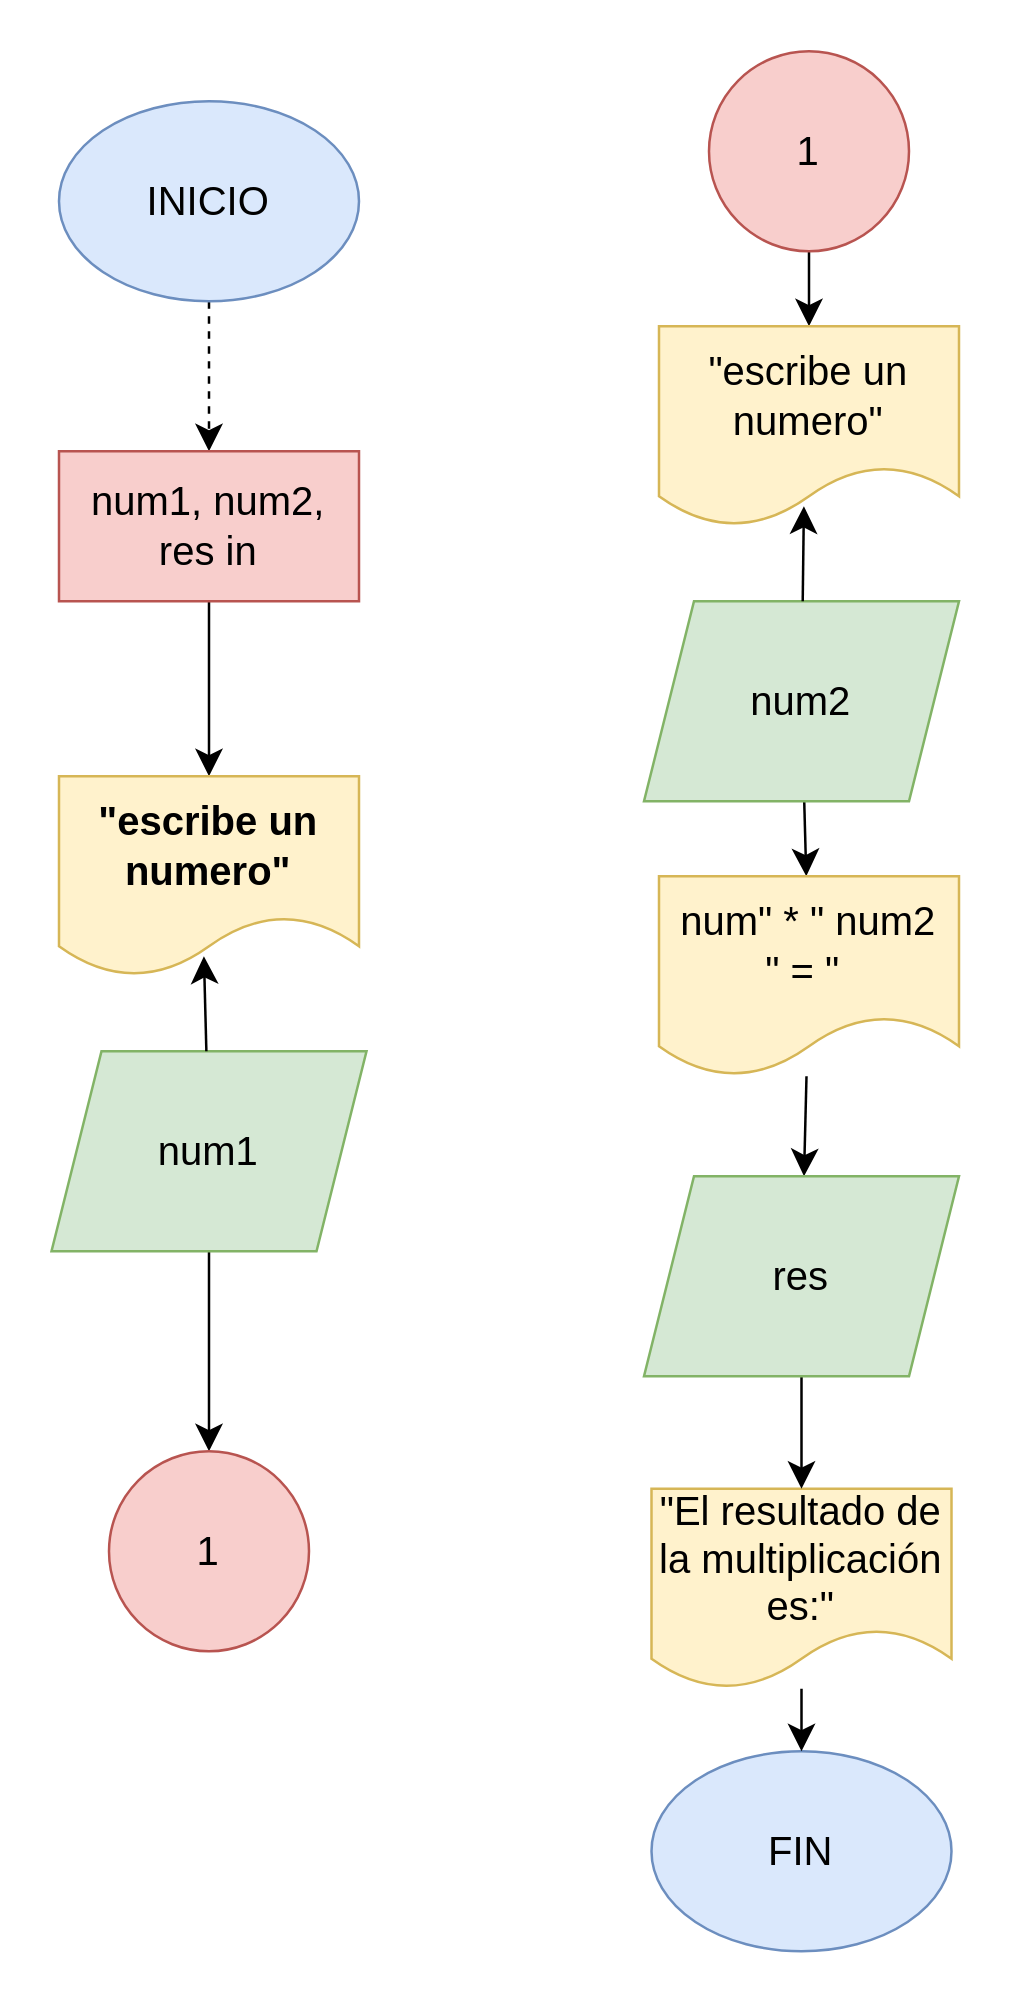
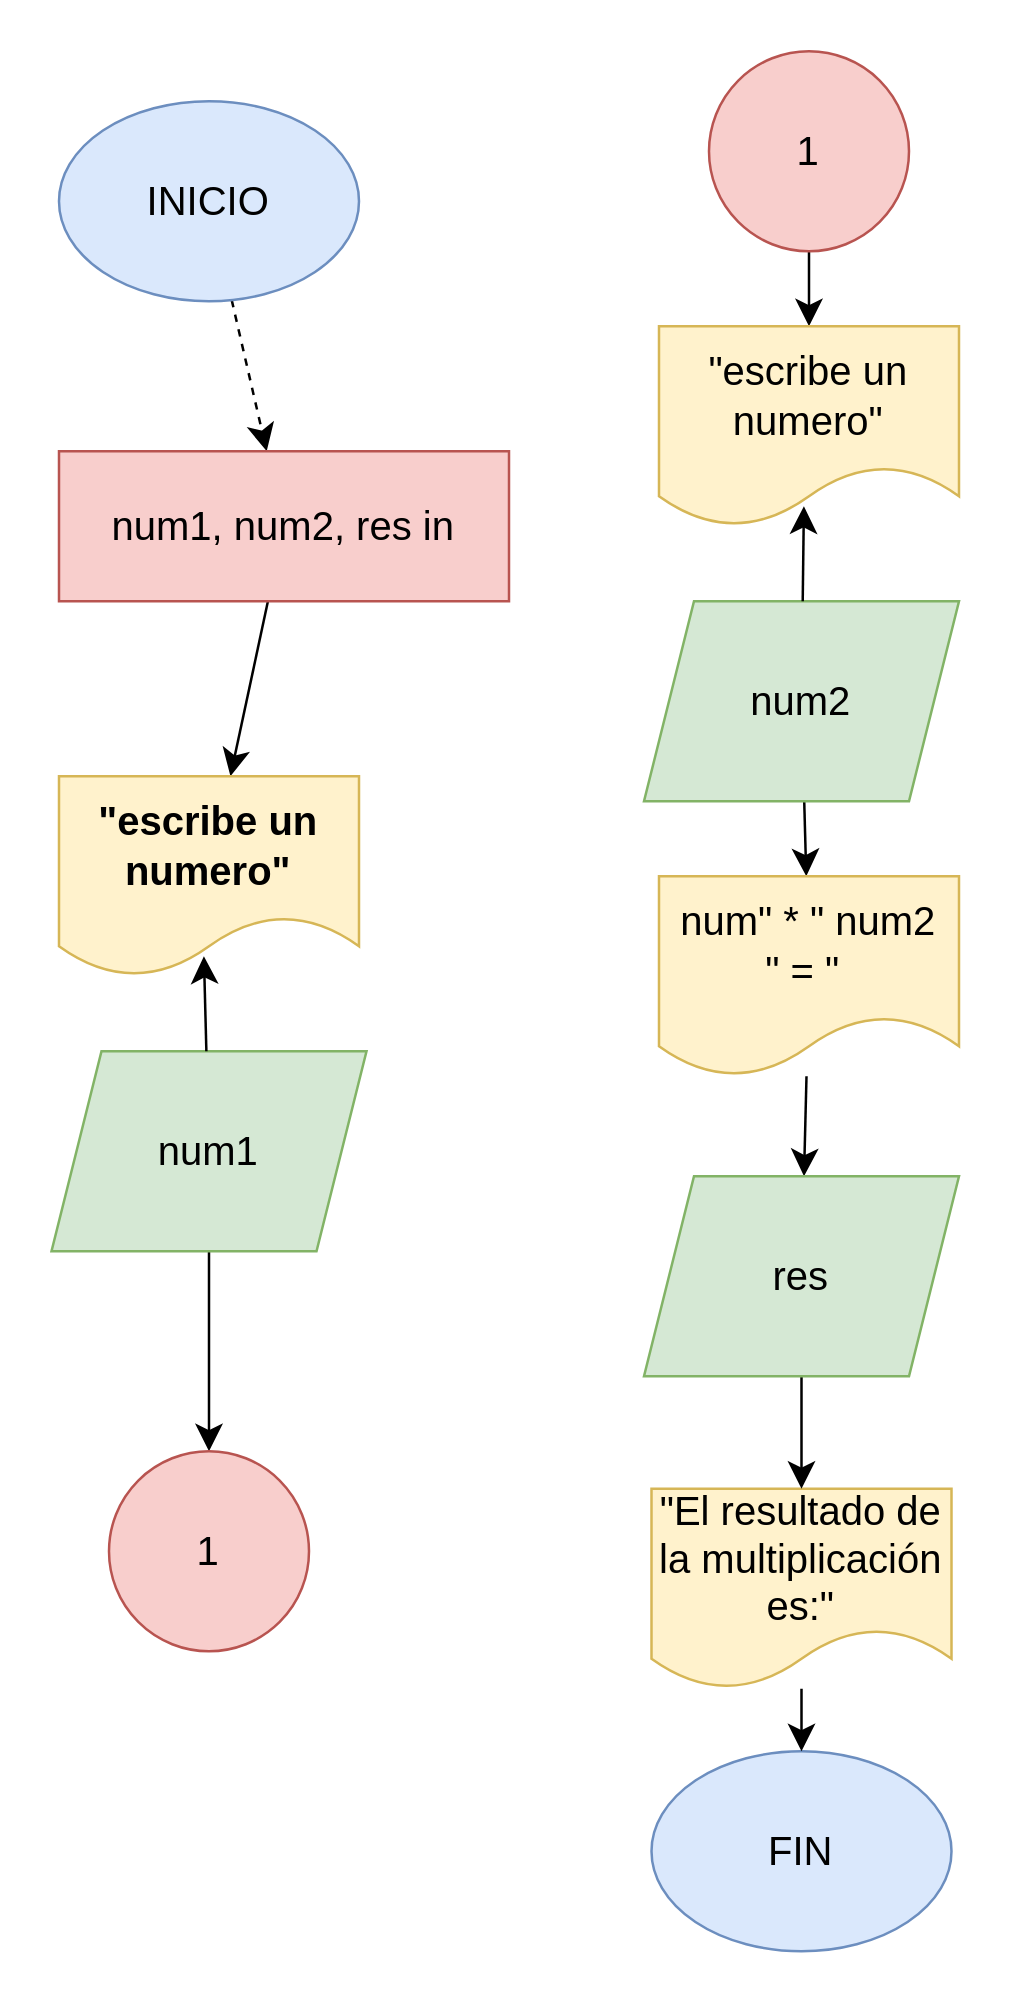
(209, 526) -> (284, 526)
